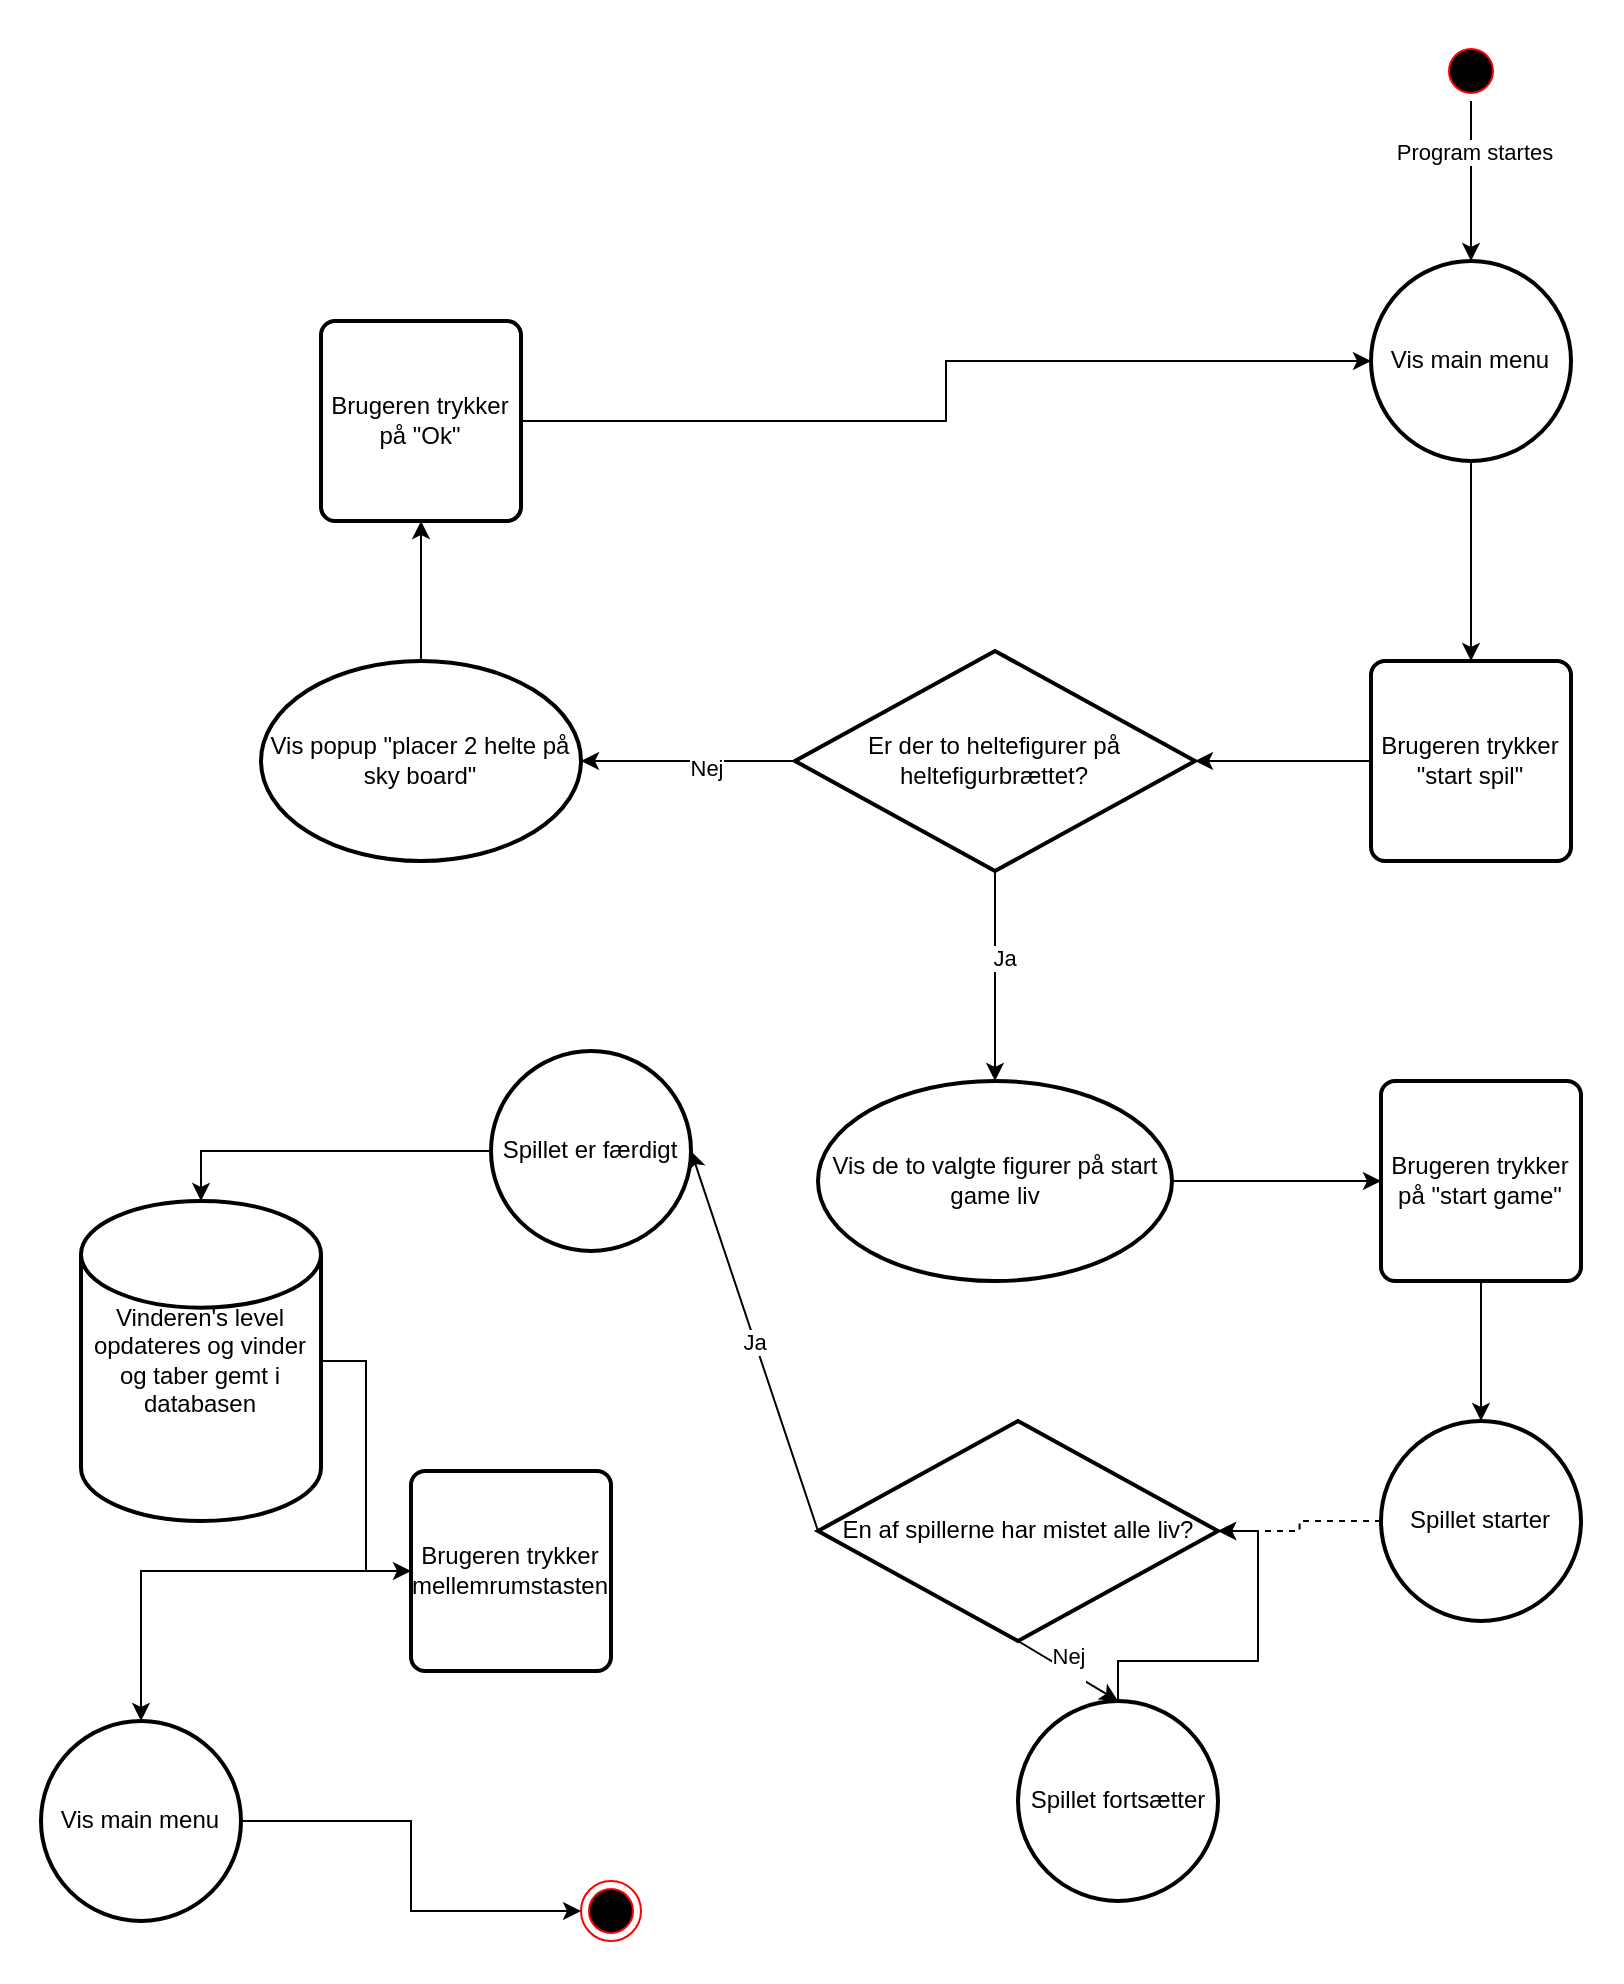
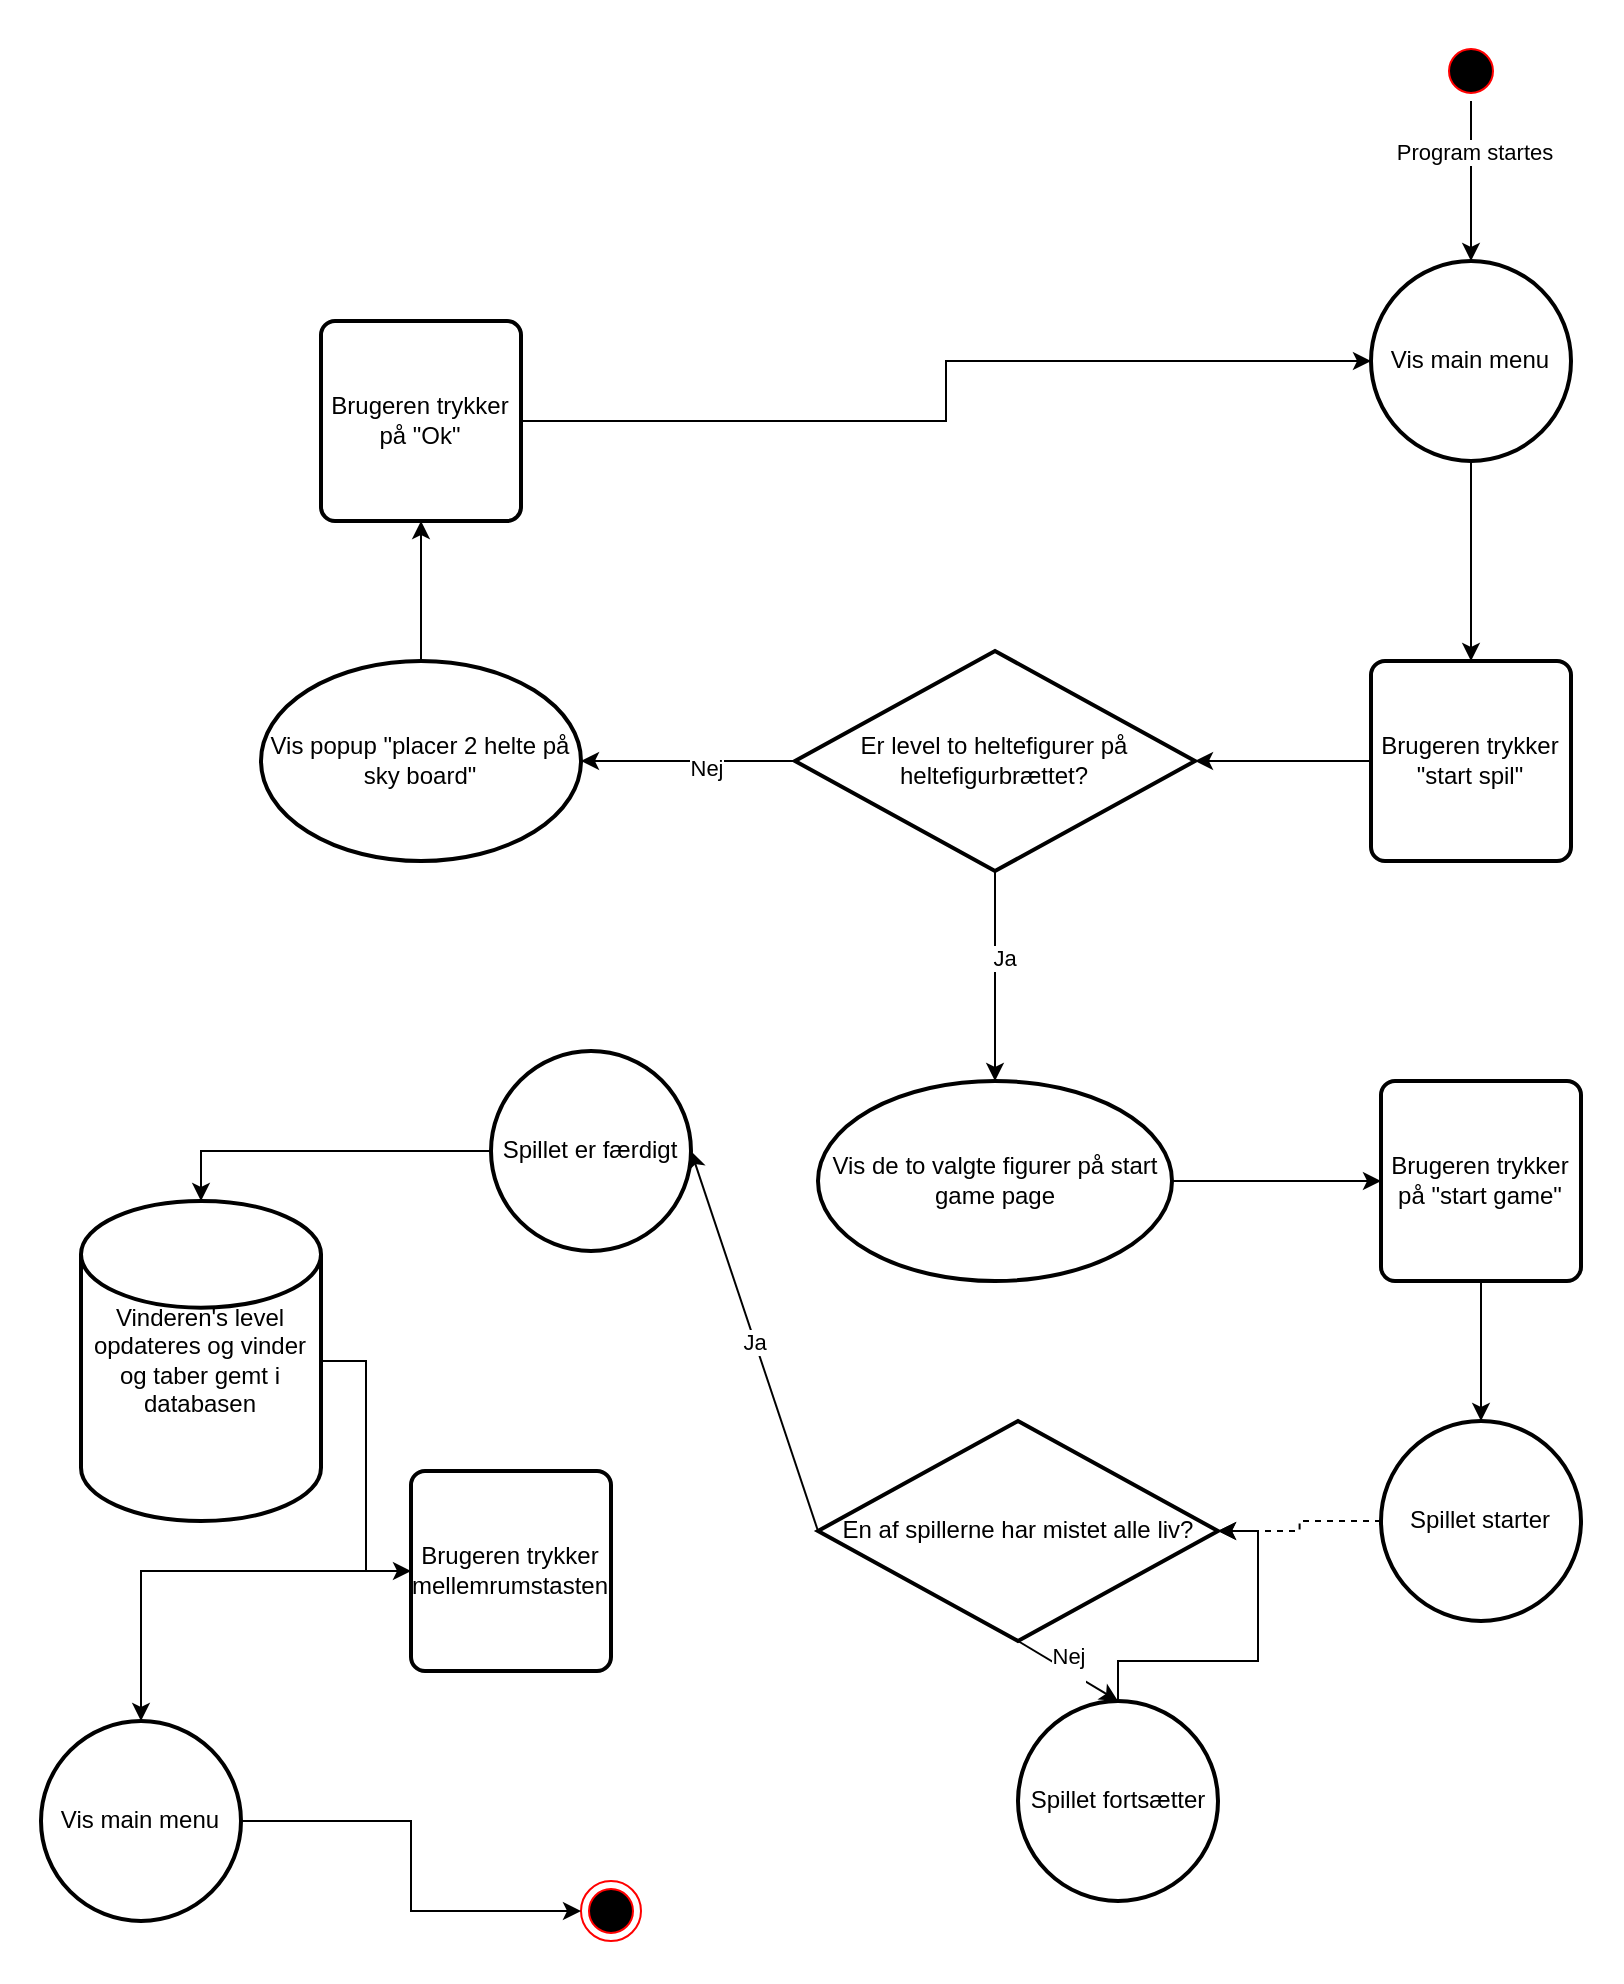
(995, 761) -> (995, 761)
(996, 1181) -> (996, 1181)
